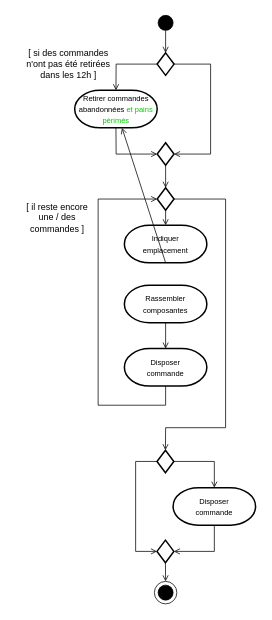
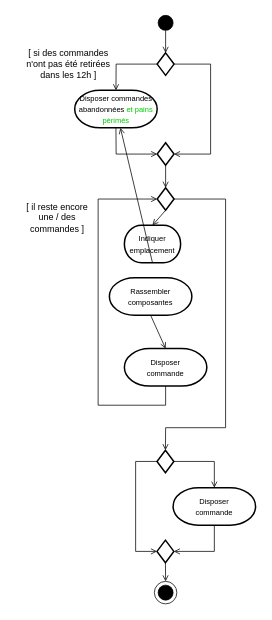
(116, 109) -> (116, 109)
(165, 244) -> (152, 244)
(165, 304) -> (150, 297)
